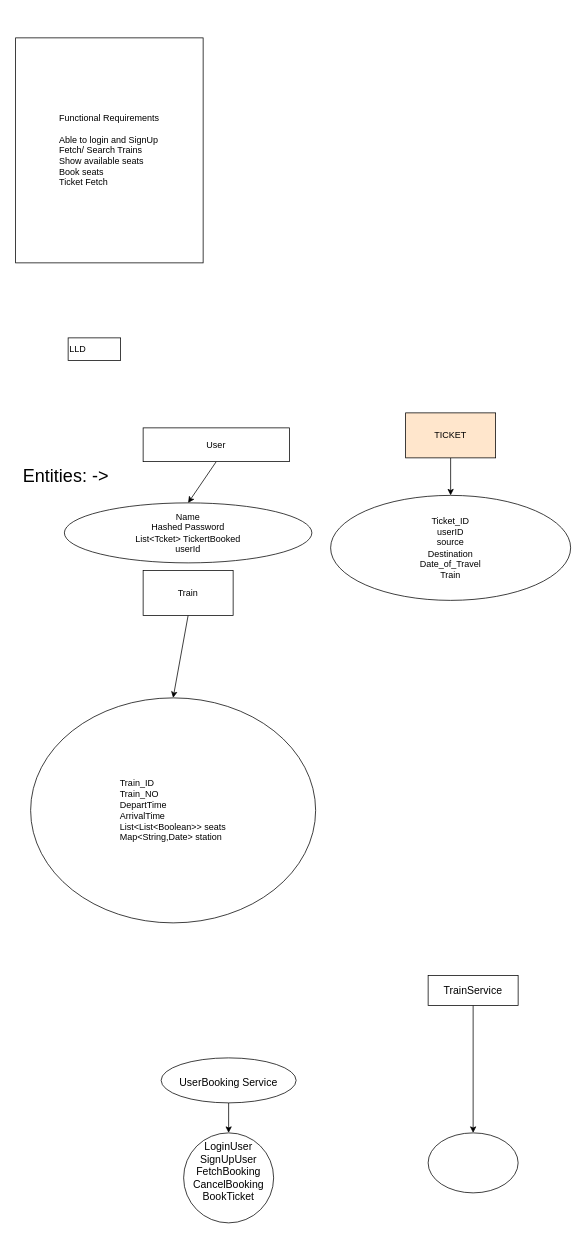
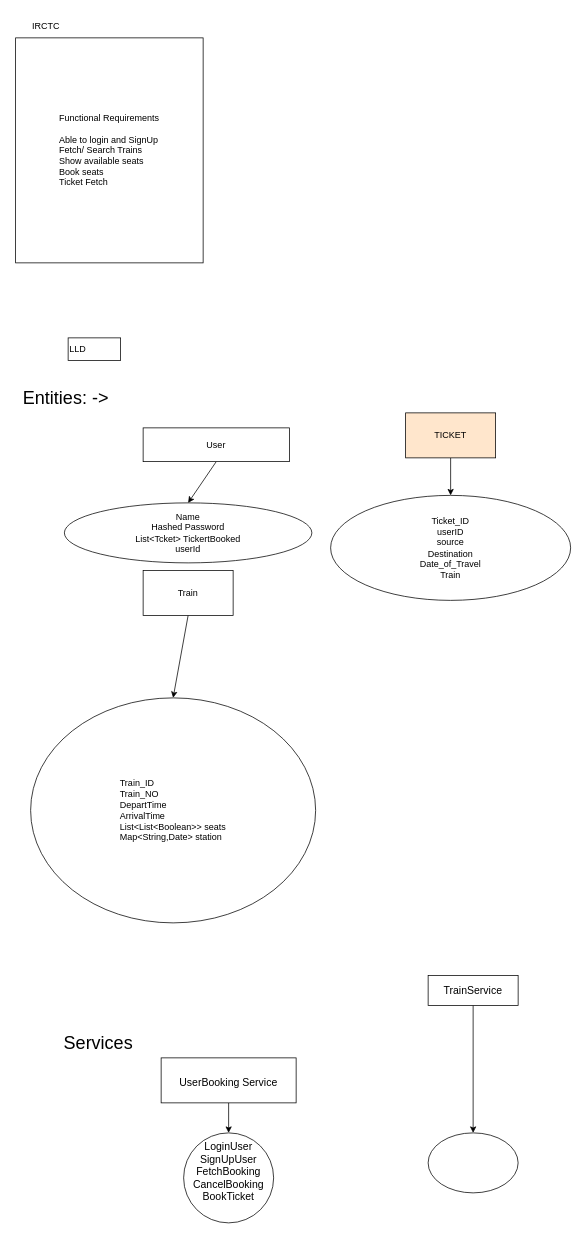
none -> (45, 27)
(68, 477) -> (68, 398)
none -> (98, 1043)
(228, 1080) -> (228, 1080)
